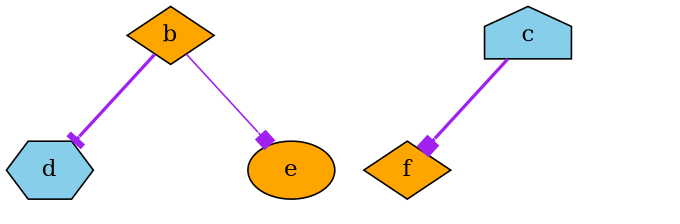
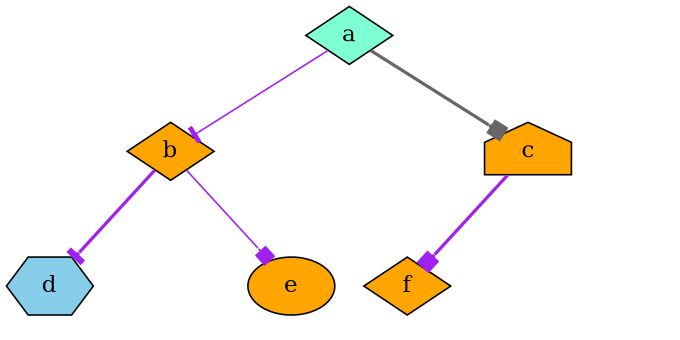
none -> (349, 35)
(528, 35) -> (528, 151)
